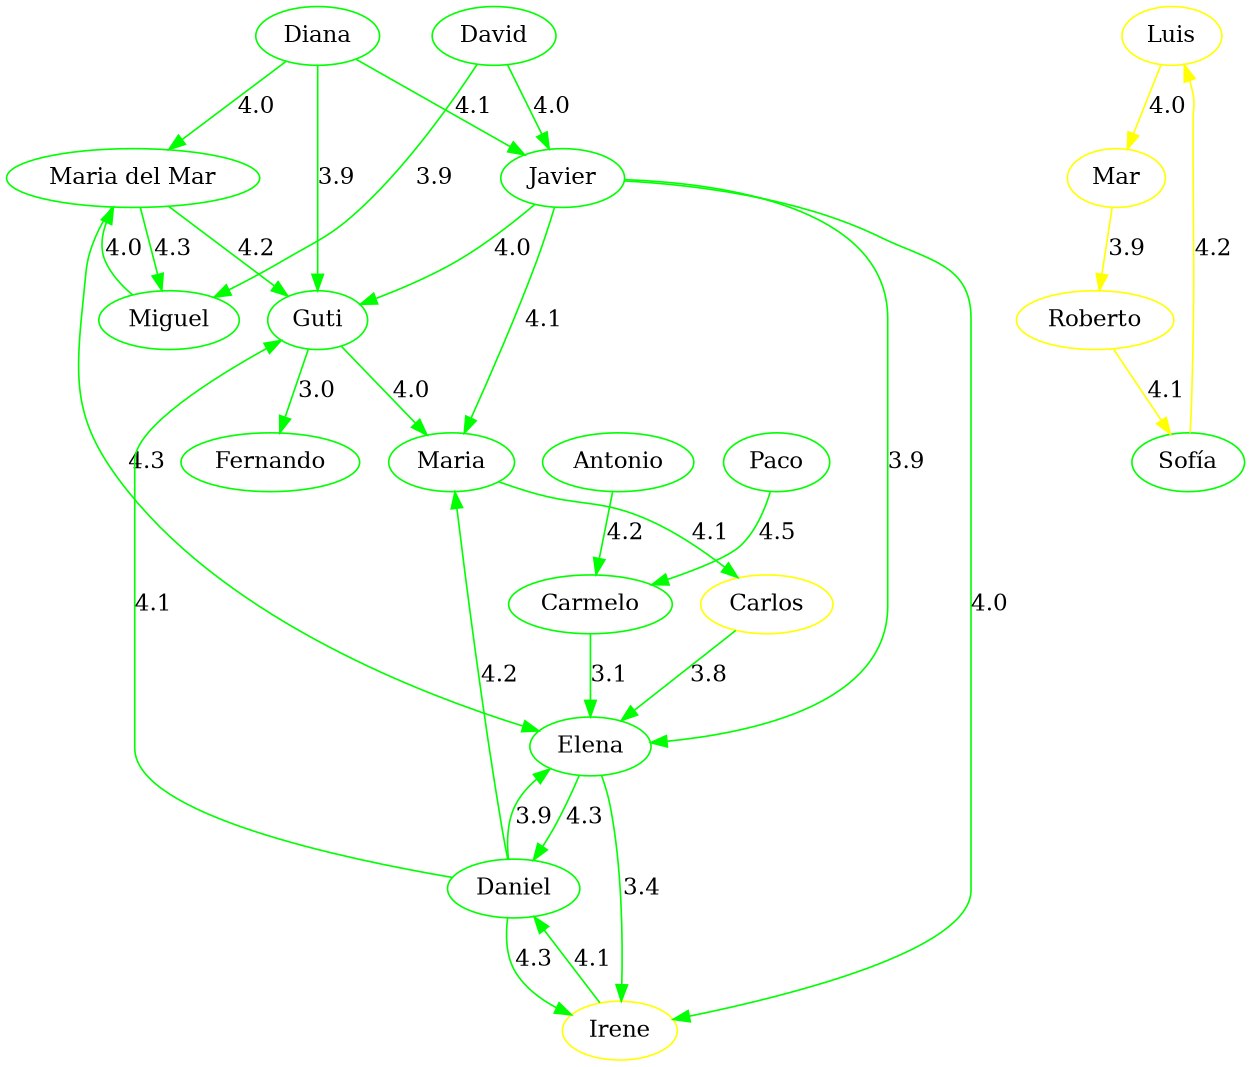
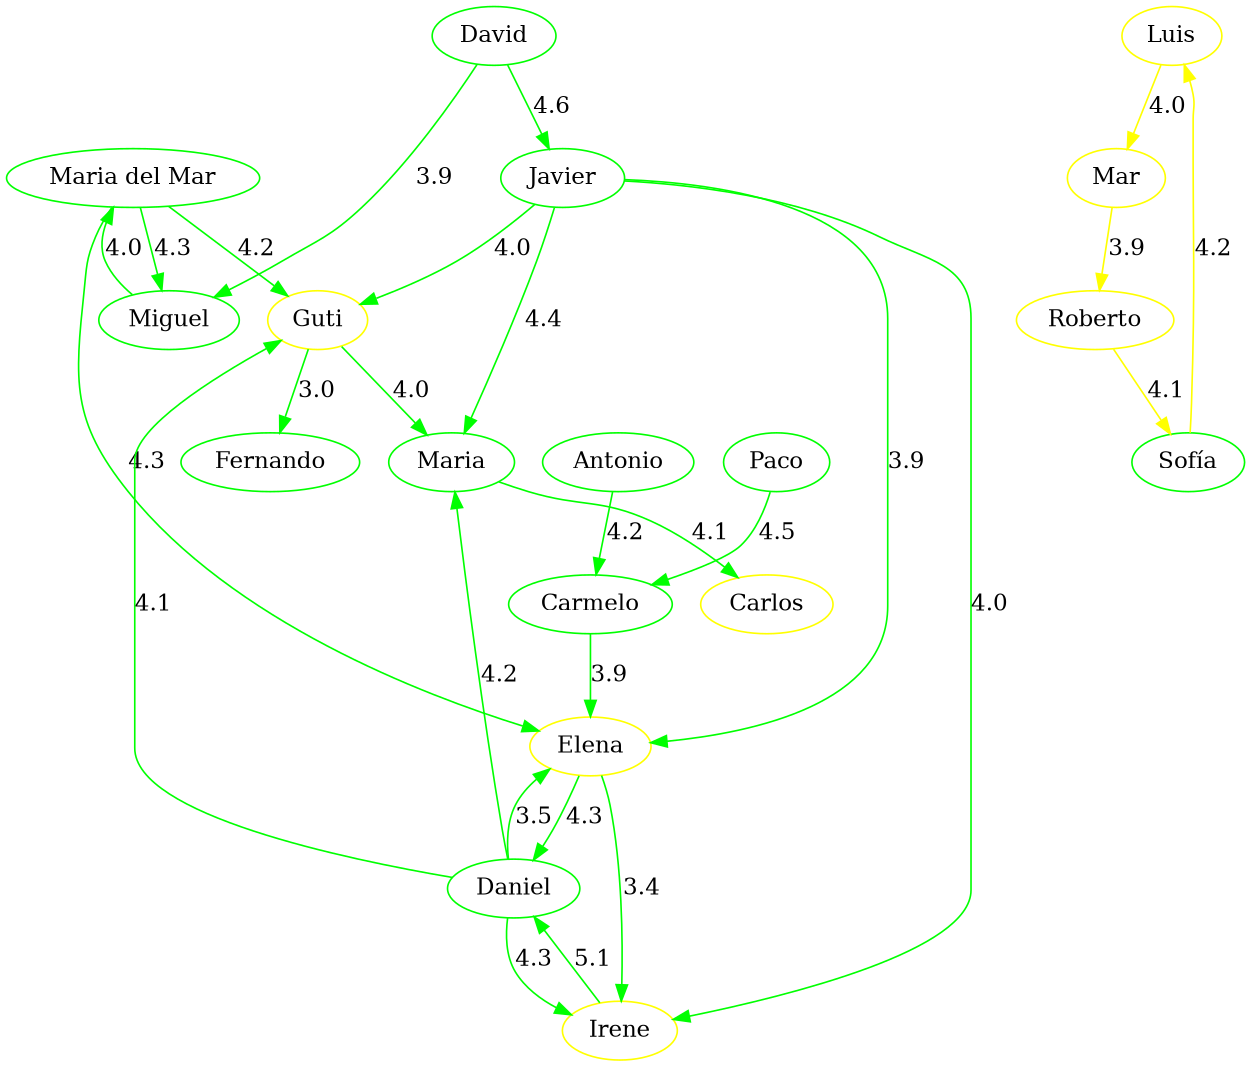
(318, 36) -> none
(552, 107) -> (552, 107)
(318, 320) -> (318, 320)
(544, 320) -> (544, 320)
(685, 670) -> none
(609, 675) -> (609, 675)
(590, 746) -> (590, 746)
(534, 817) -> (534, 817)
(593, 960) -> (593, 960)
